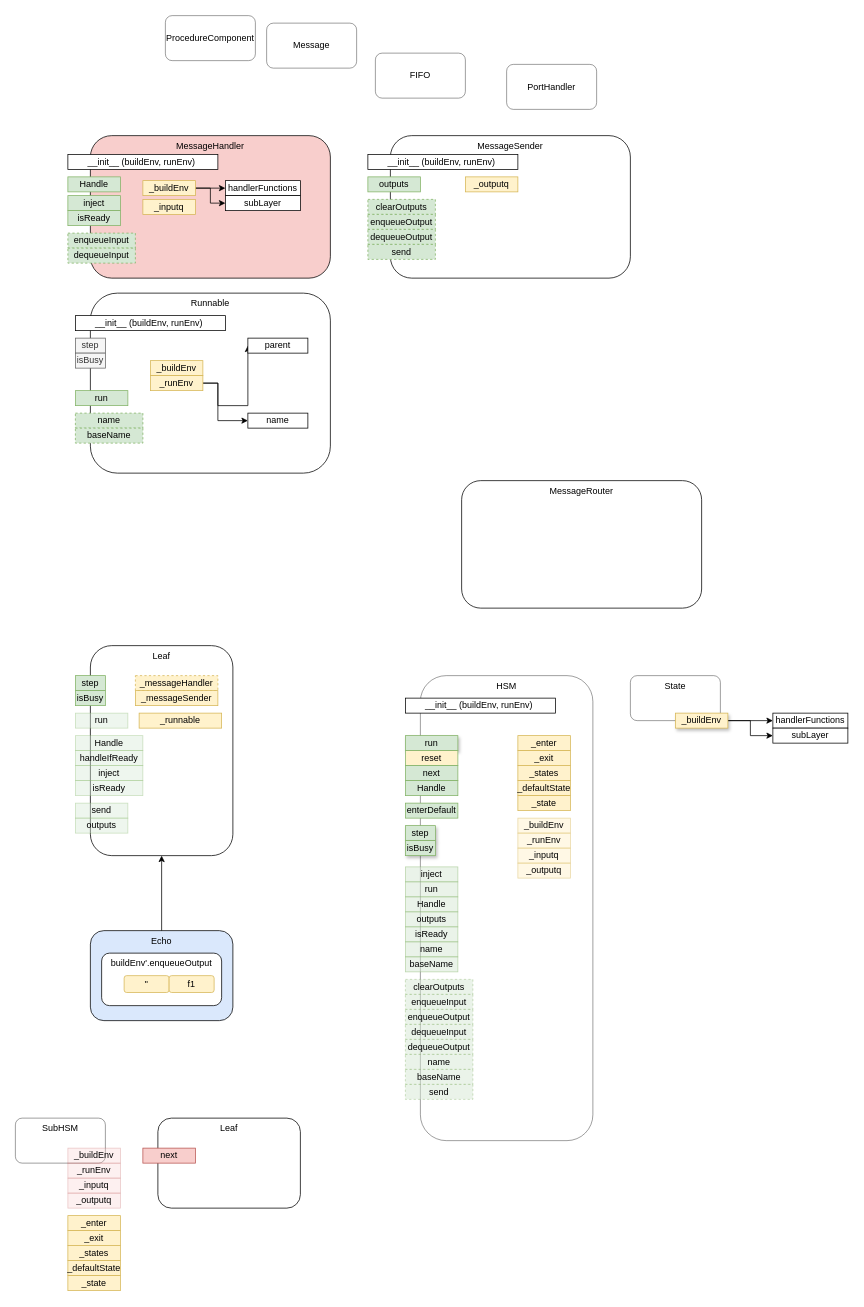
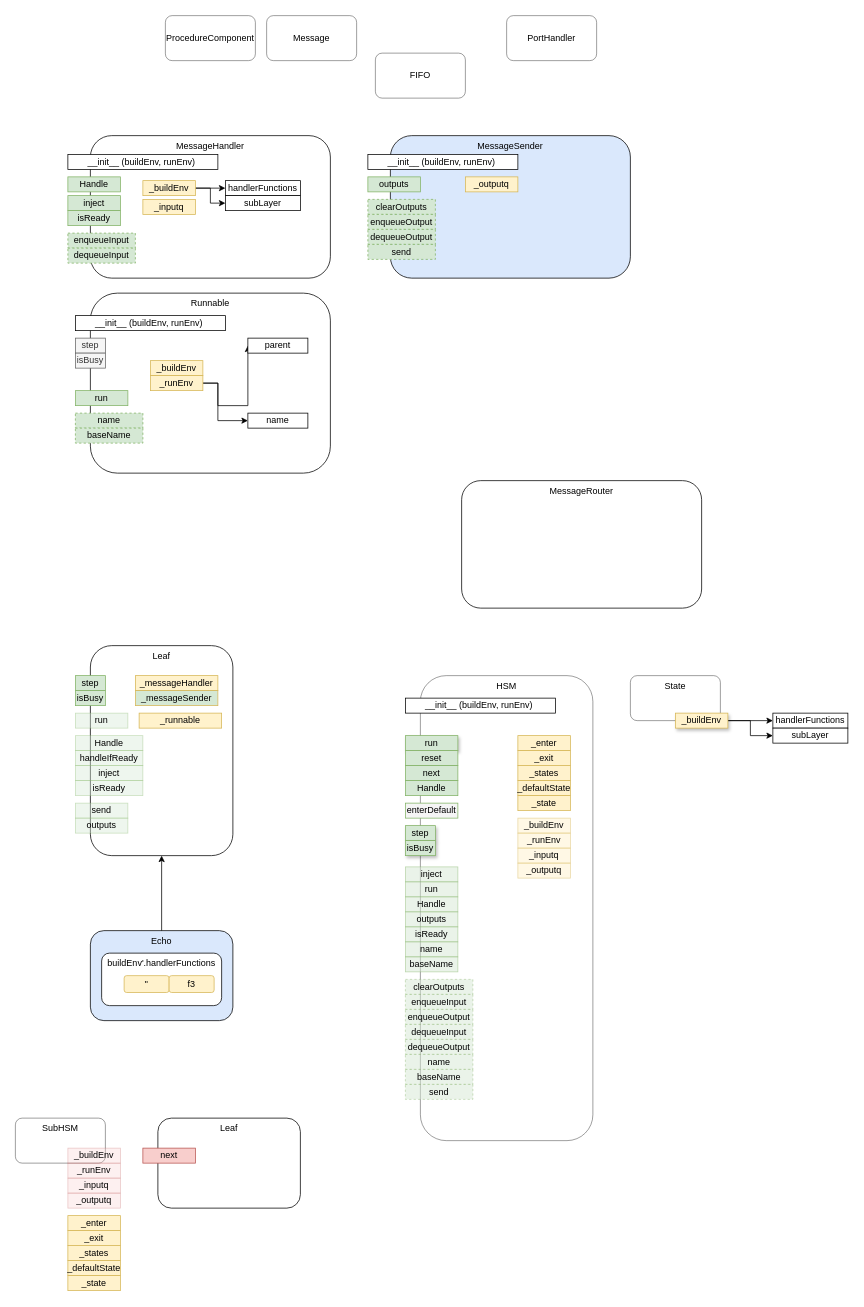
(312, 45) -> (312, 38)
(552, 87) -> (552, 38)
(210, 207) -> (210, 207)
(510, 207) -> (510, 207)
(177, 683) -> (177, 683)
(177, 698) -> (177, 698)
(432, 758) -> (432, 758)
(432, 810) -> (432, 810)
(162, 964) -> (162, 964)
(192, 984) -> (192, 984)
